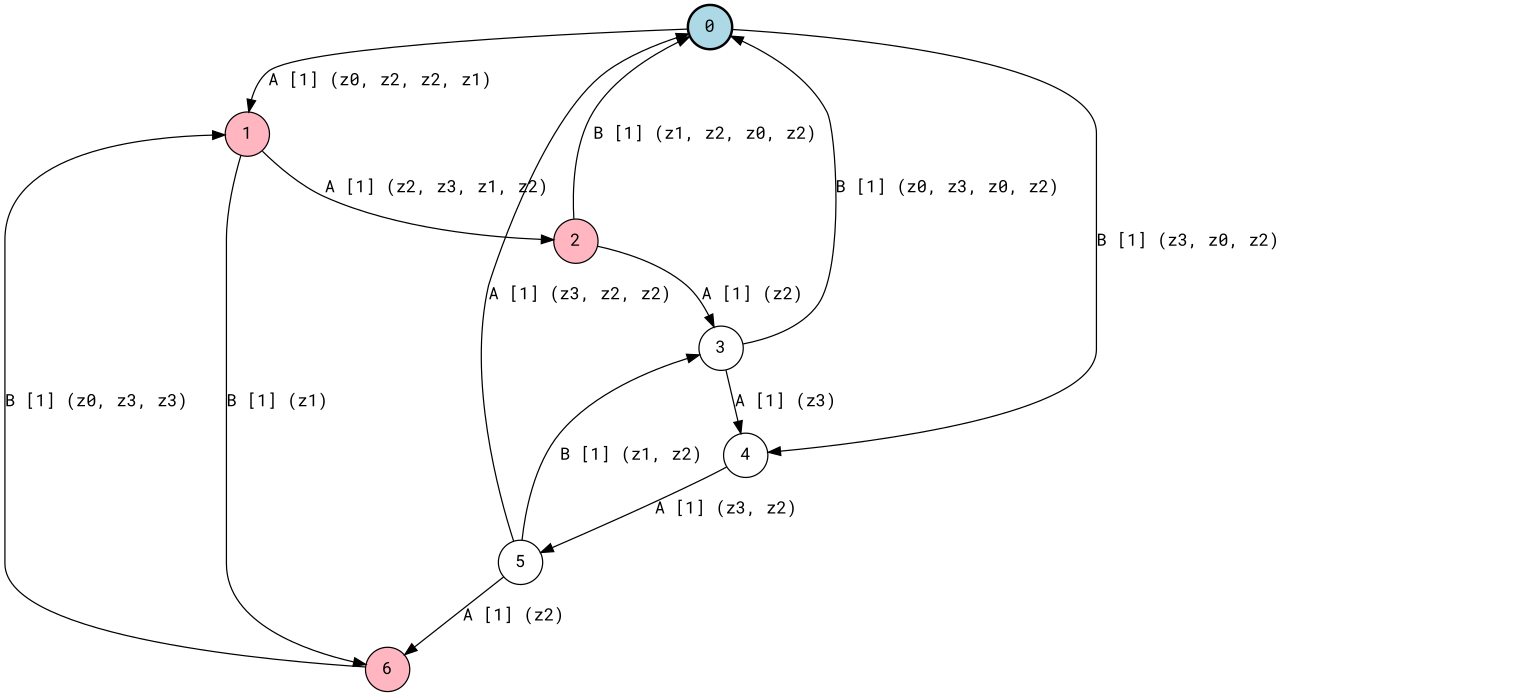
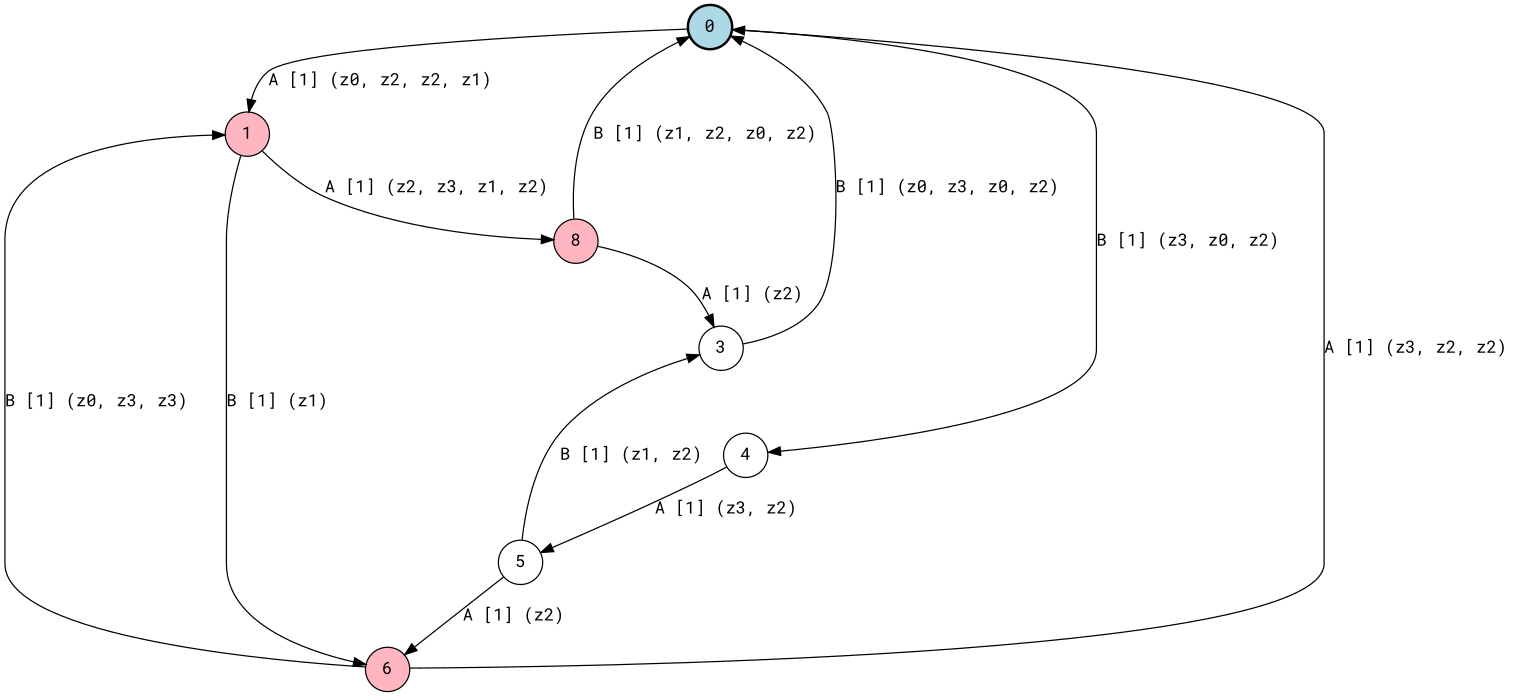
(576, 241) -> (576, 241)
(499, 254) -> (1324, 516)
(732, 396) -> none
